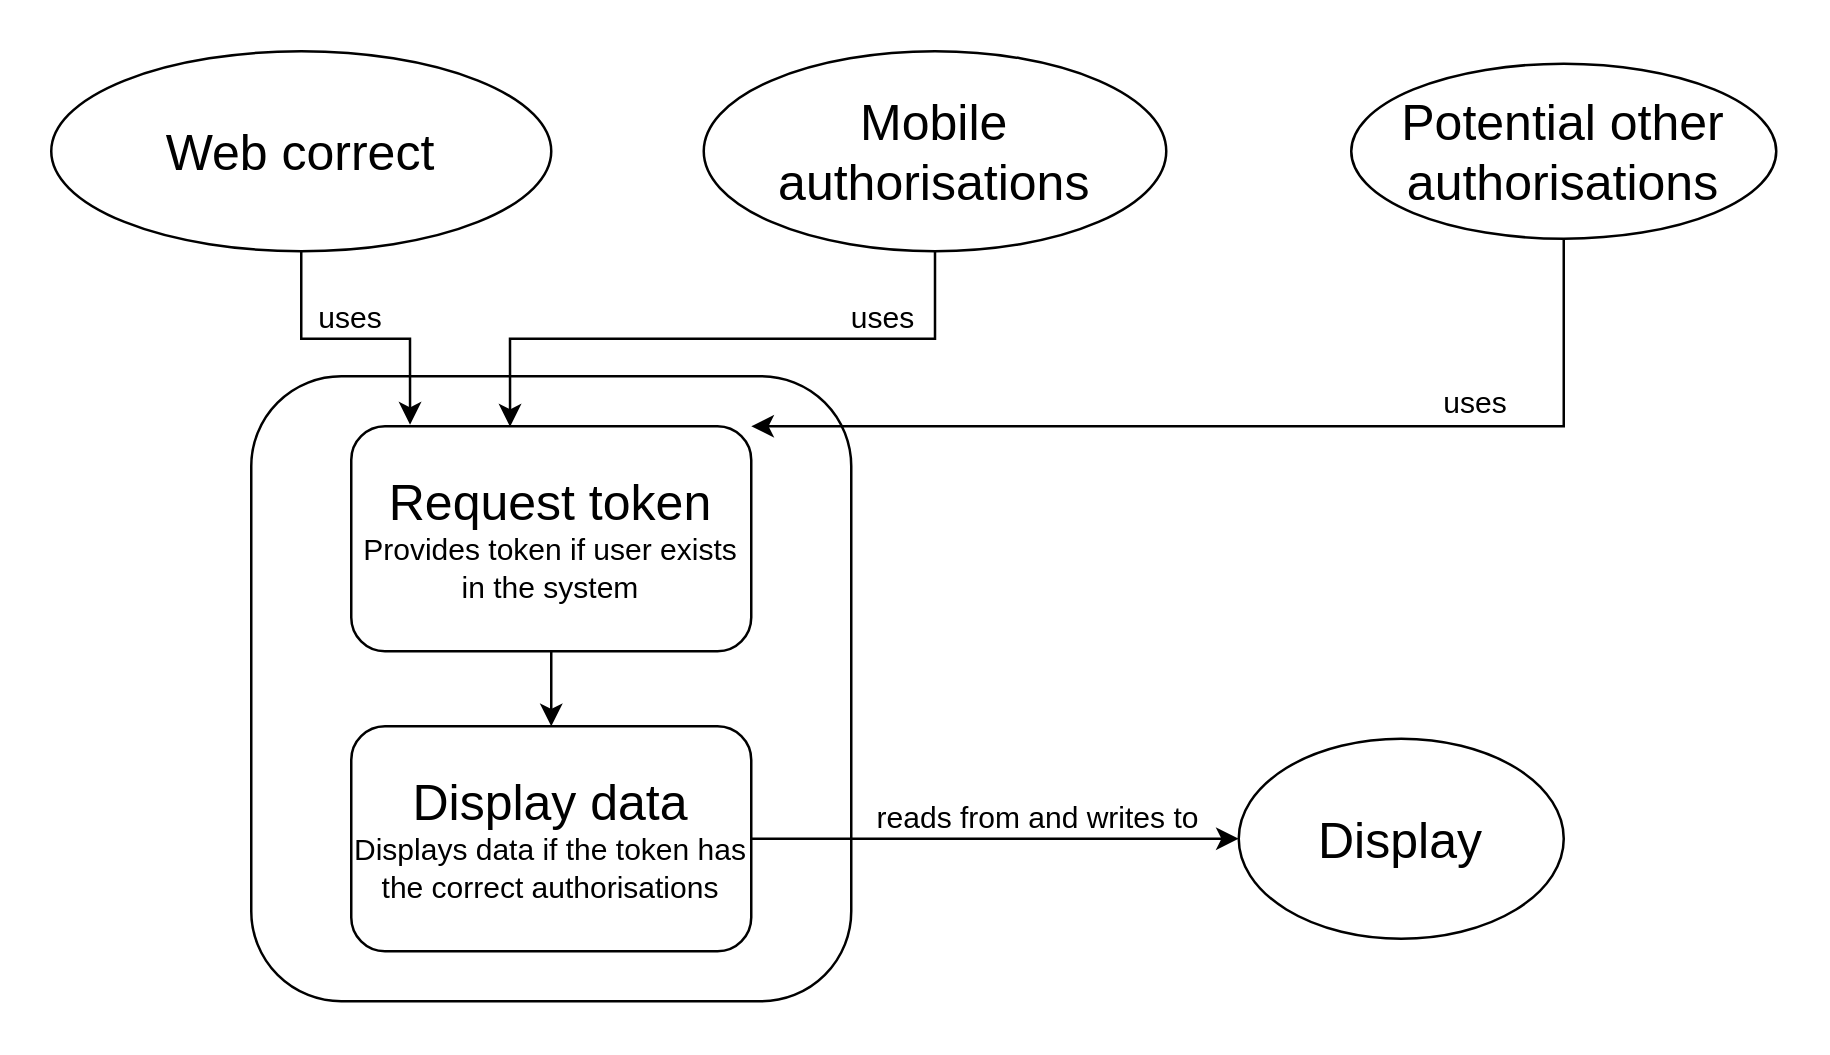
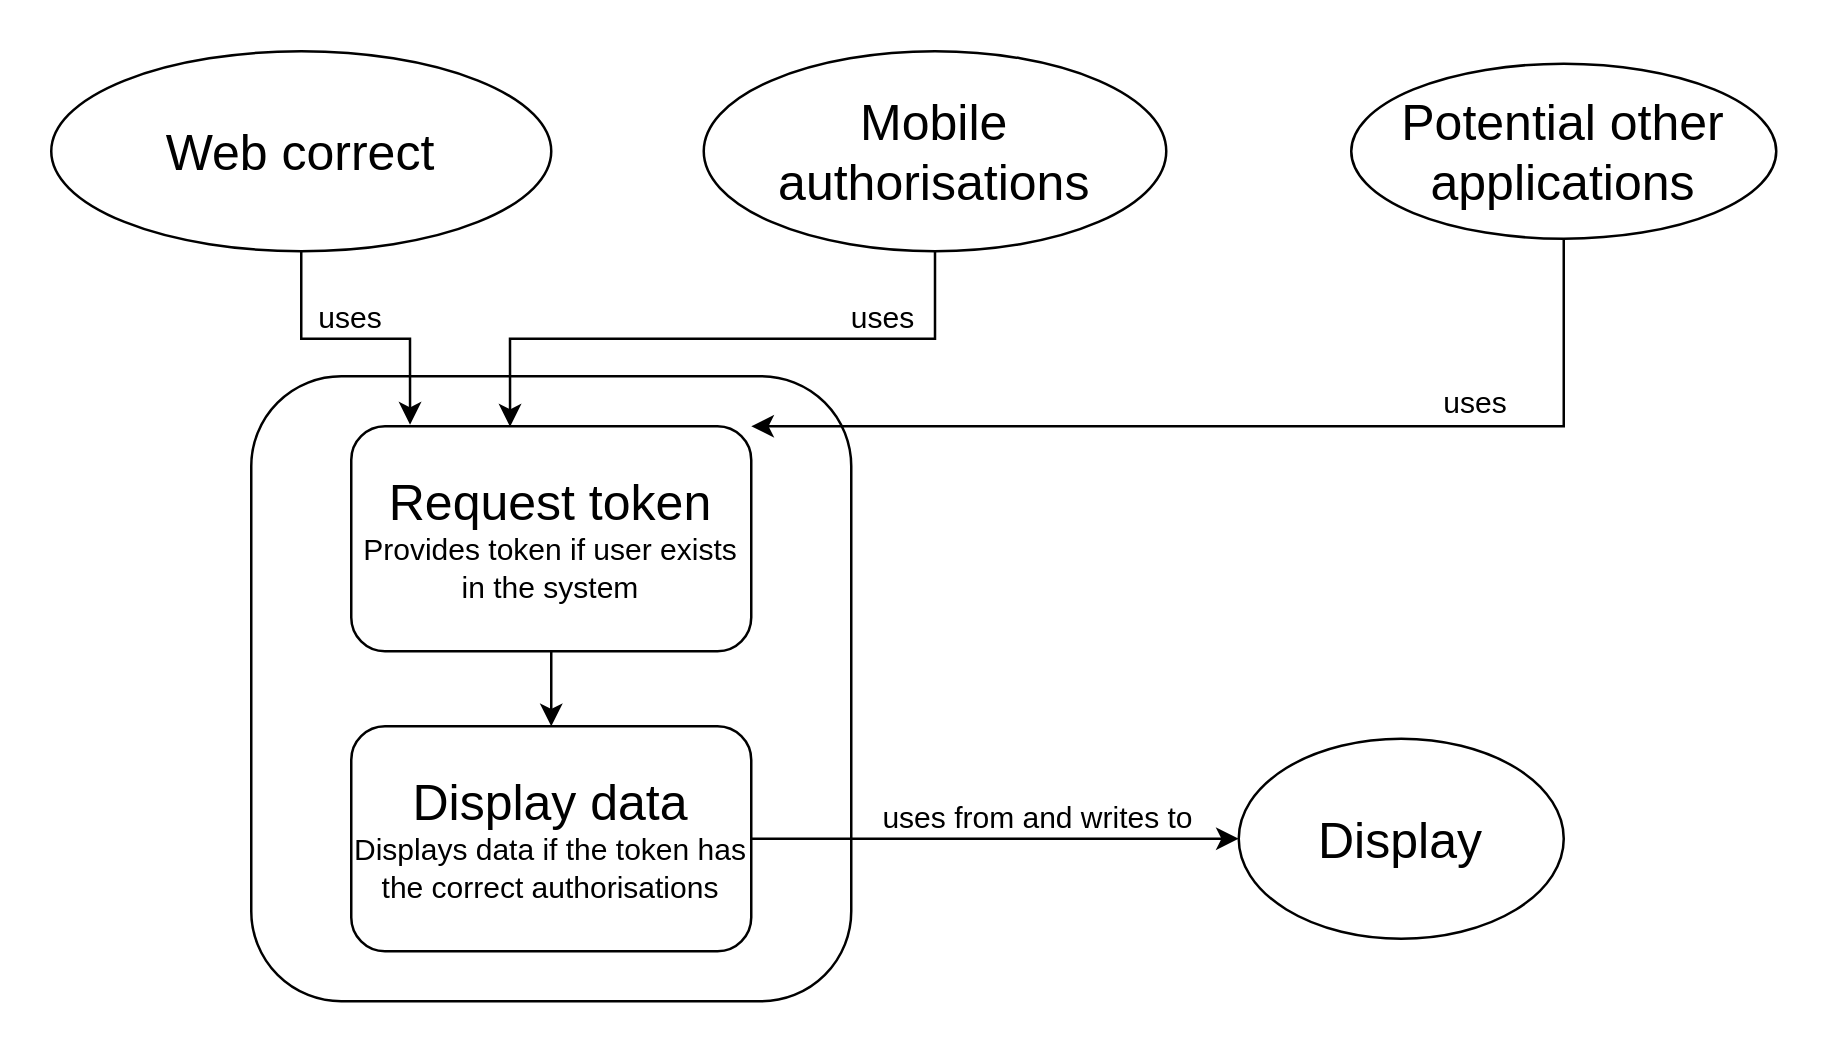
(1564, 151) -> (1564, 151)
(1039, 819) -> (1039, 819)
